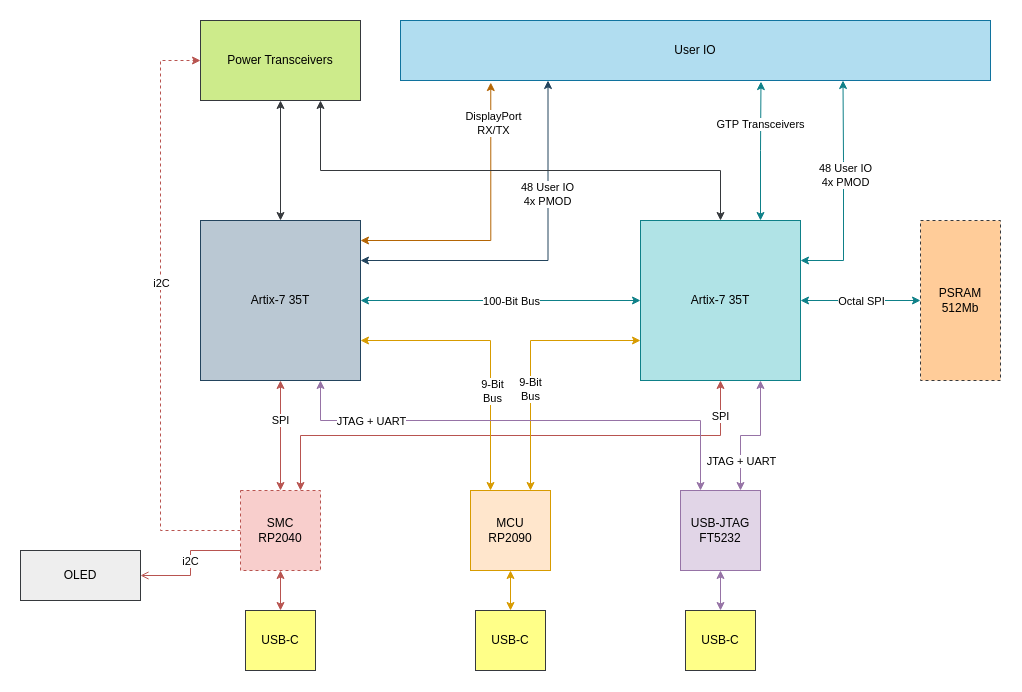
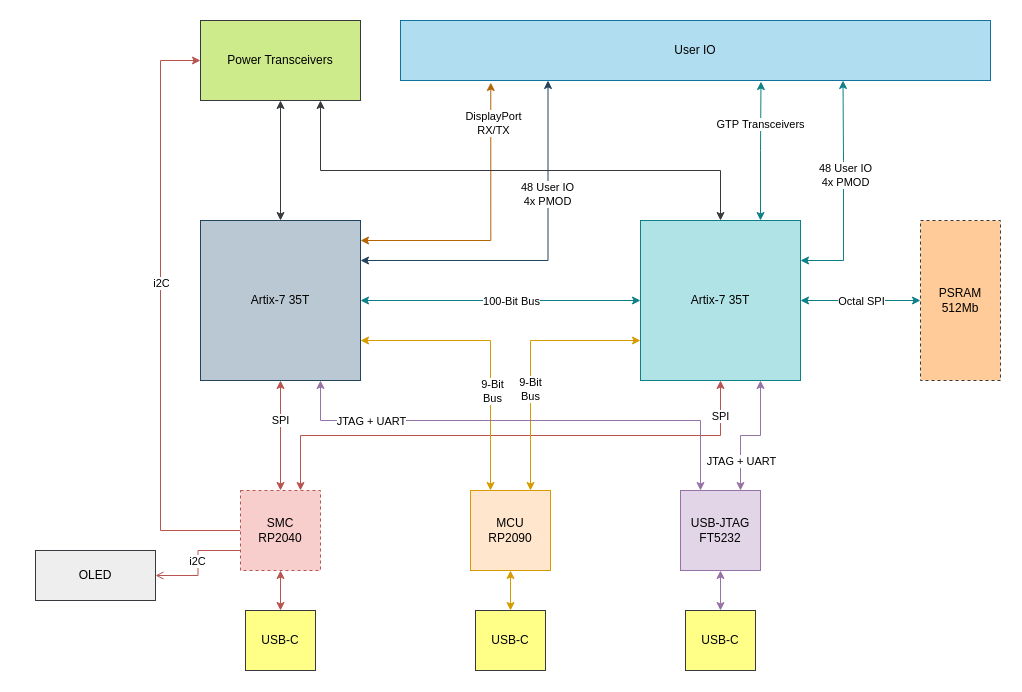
(161, 450) -> (161, 450)
(81, 576) -> (96, 576)
